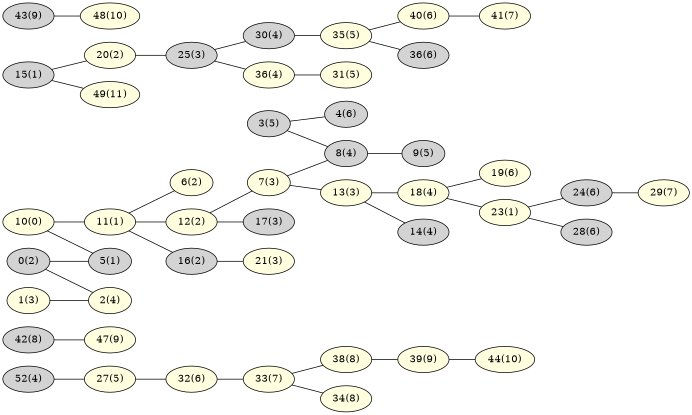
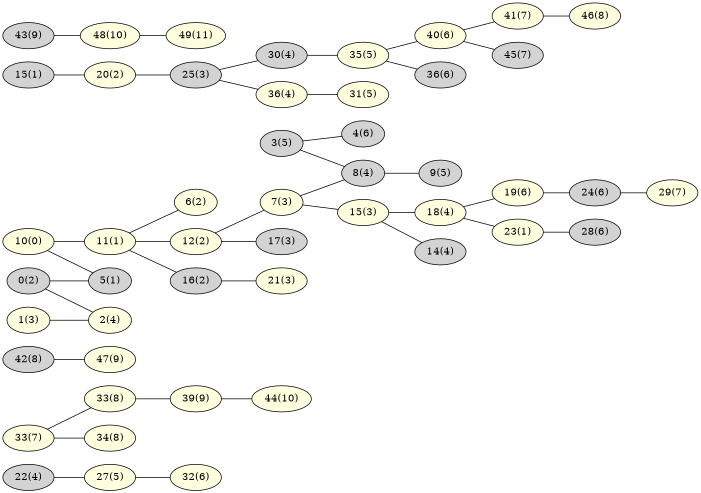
none -> (595, 16)
none -> (518, 55)
(68, 84) -> (153, 36)
(346, 193) -> (363, 213)
(546, 203) -> (556, 193)
(346, 360) -> (110, 399)
(28, 379) -> (28, 477)
(230, 379) -> none
